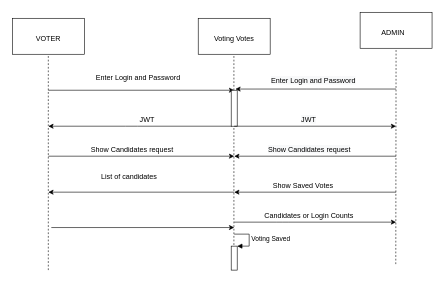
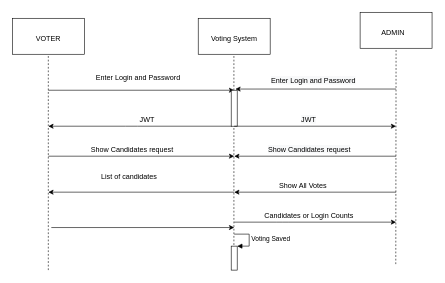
(234, 39) -> (234, 39)
(303, 186) -> (303, 186)
